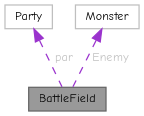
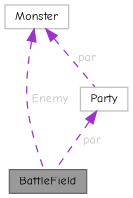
none -> (74, 63)
